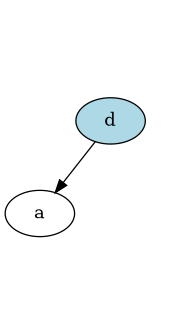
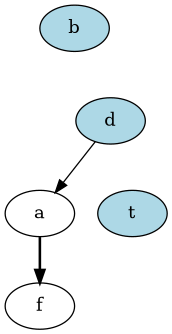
none -> (75, 28)
none -> (132, 213)
none -> (40, 306)
